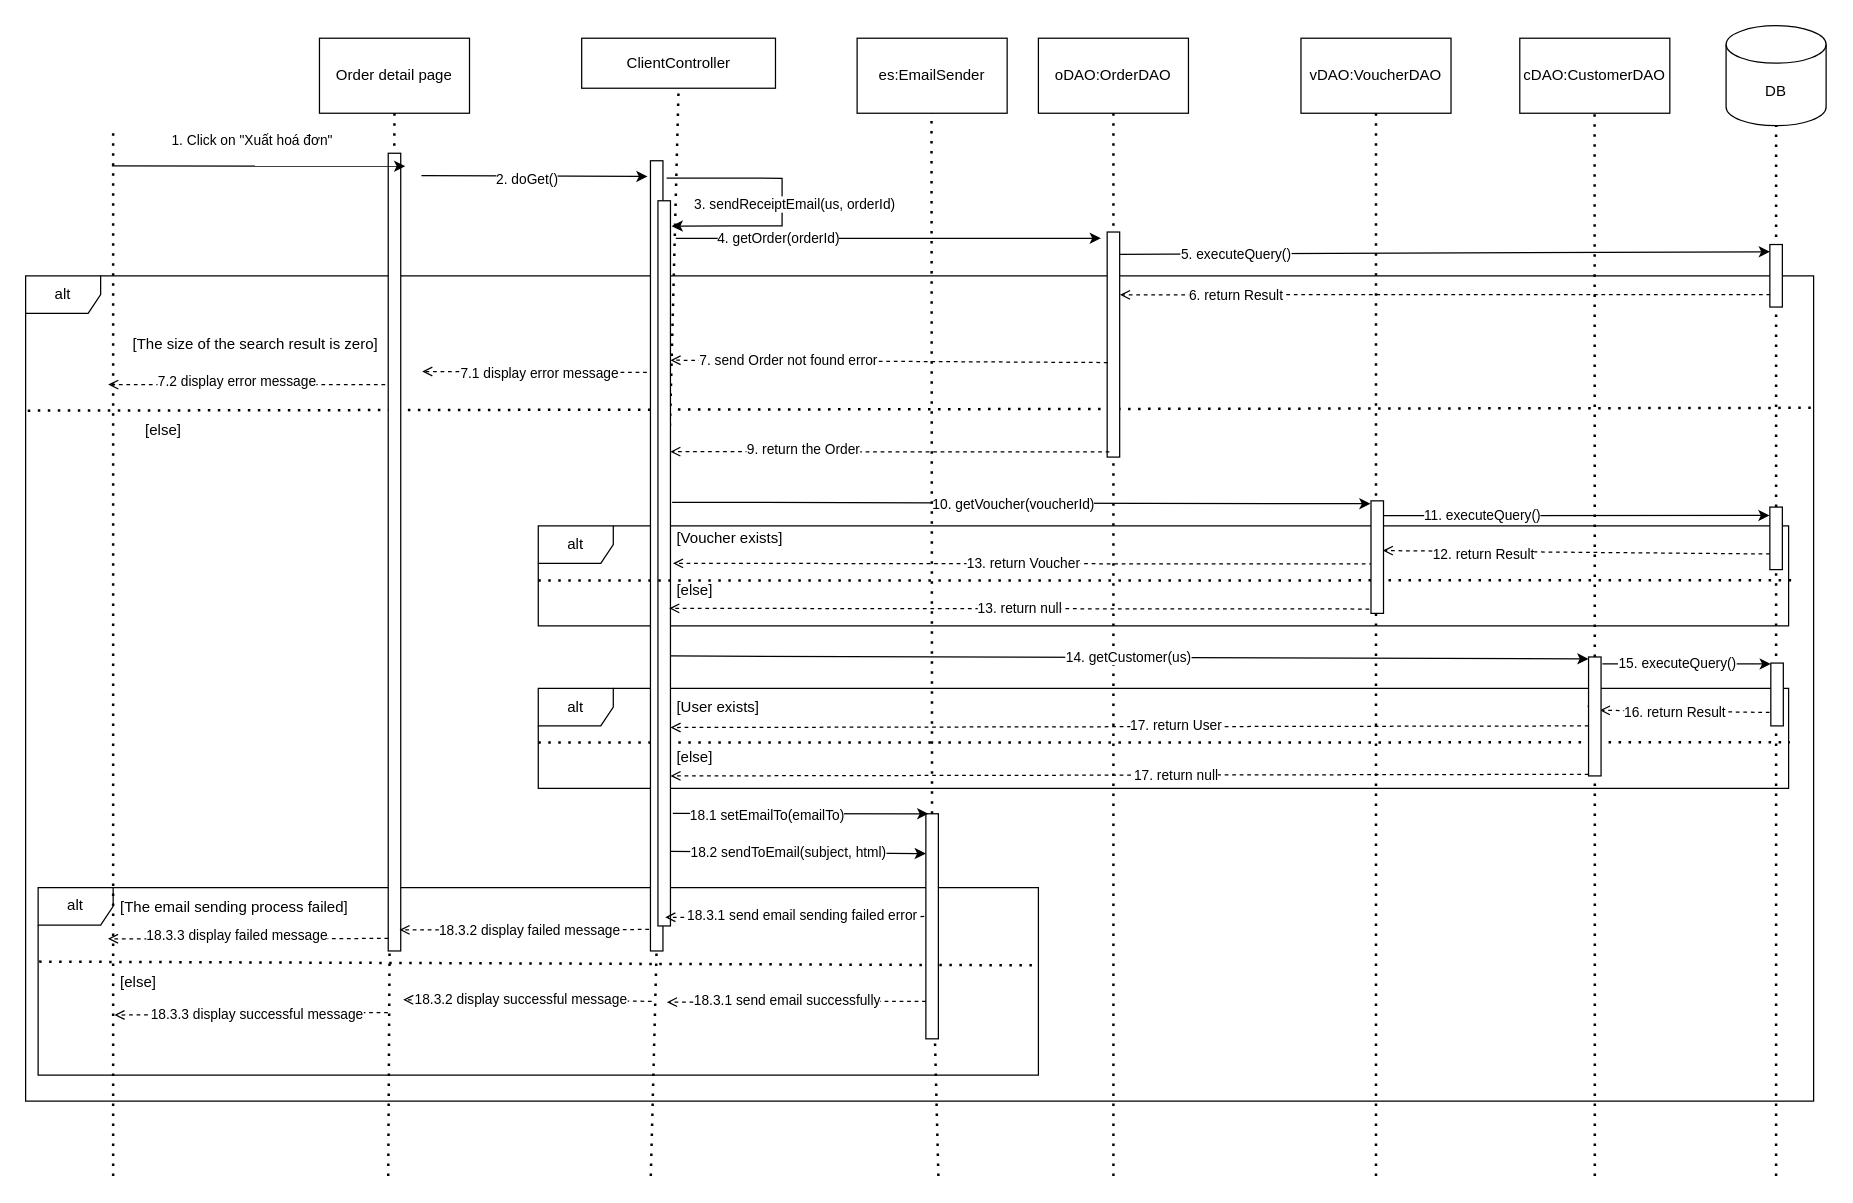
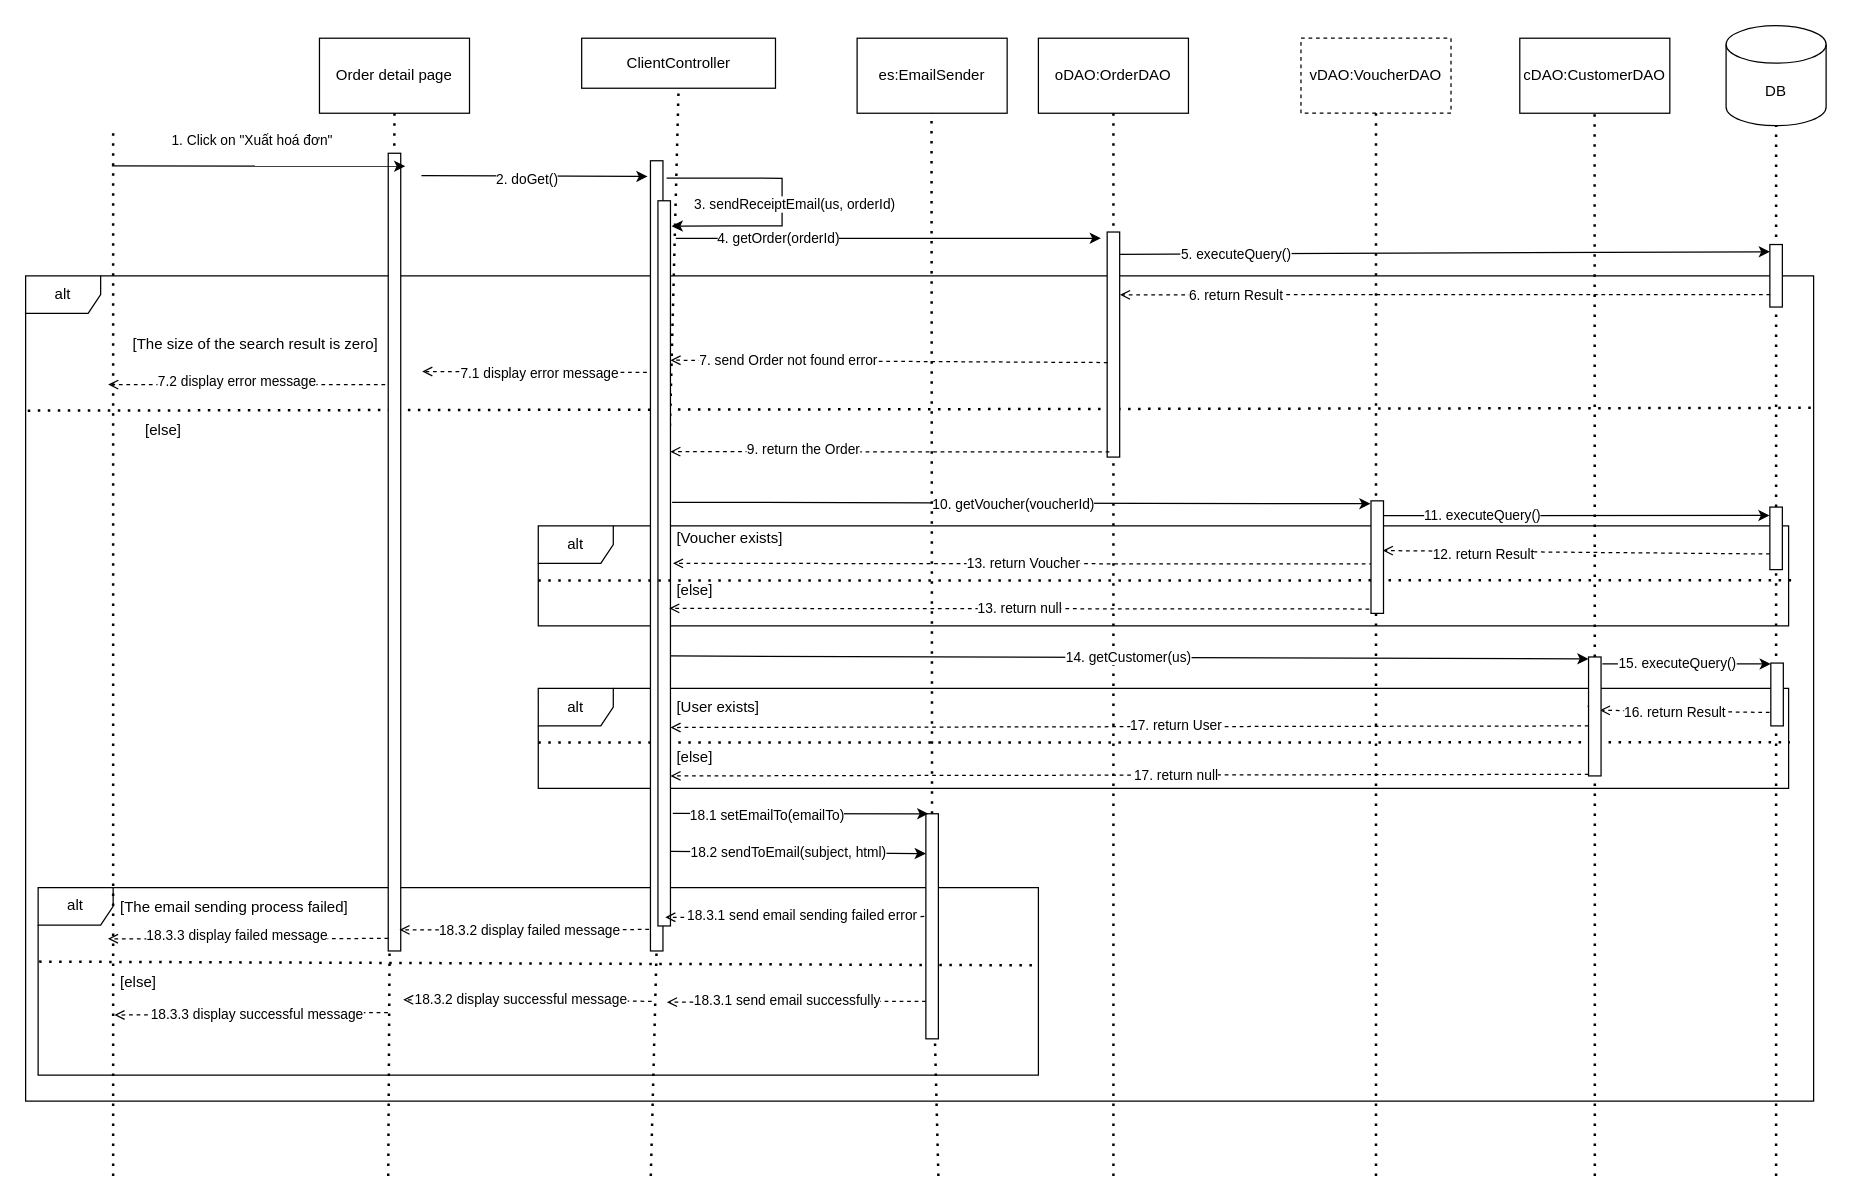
(1376, 76) -> (1376, 76)
